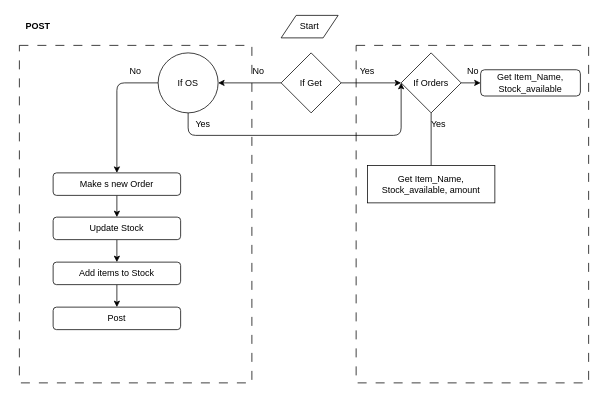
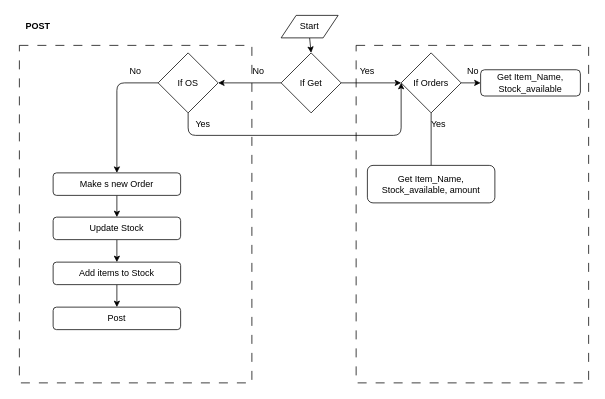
none -> (310, 43)
(188, 83) -> (188, 83)
(431, 184) -> (431, 184)
